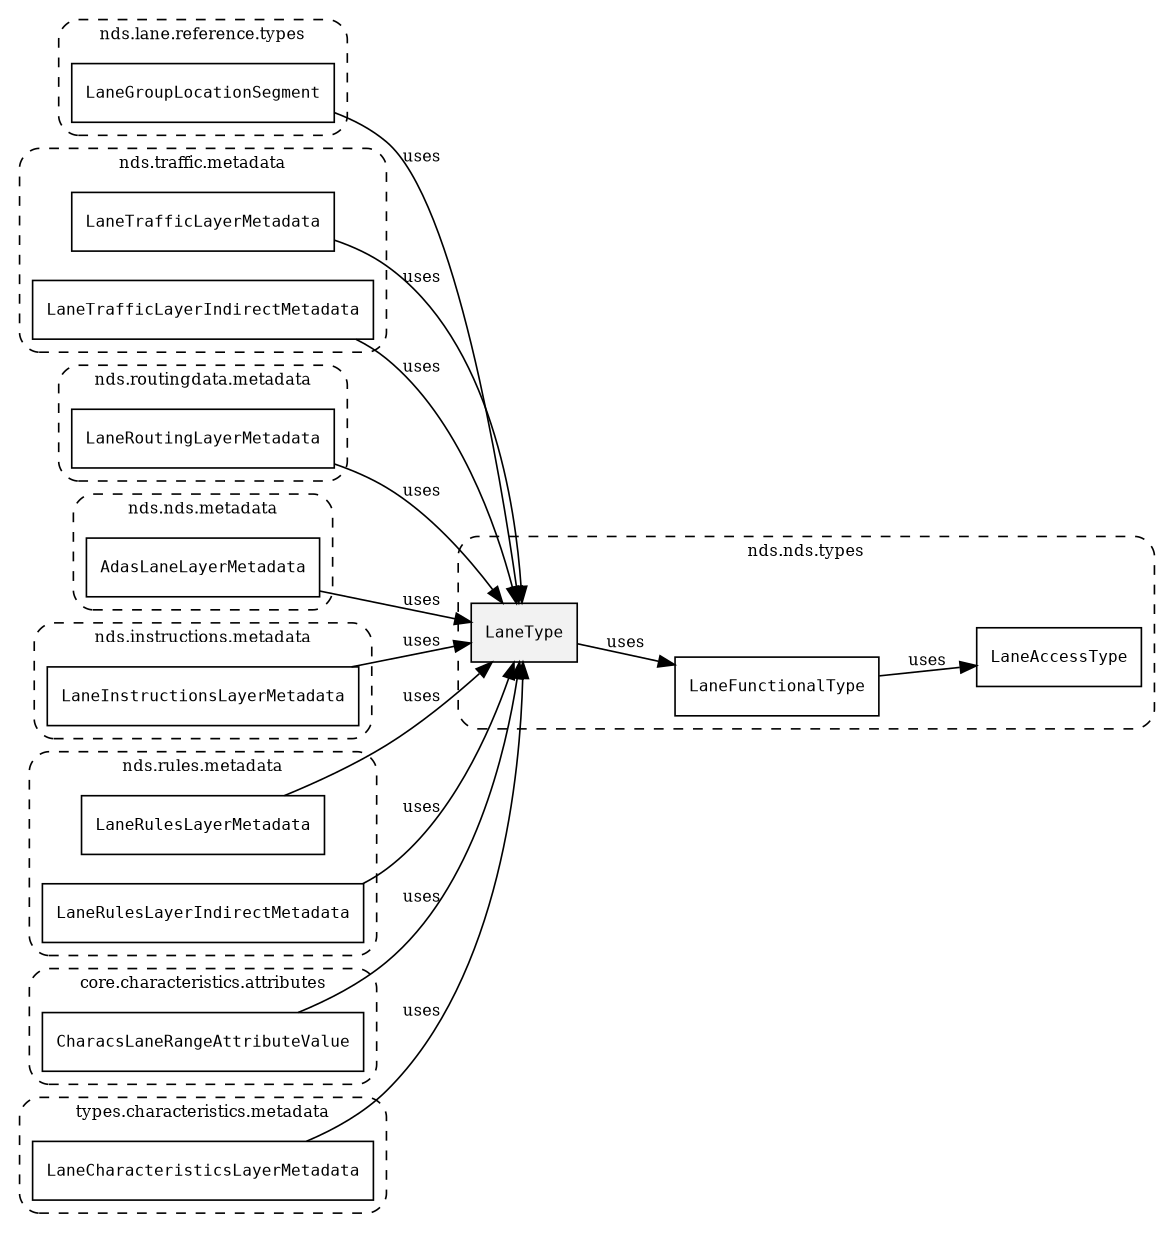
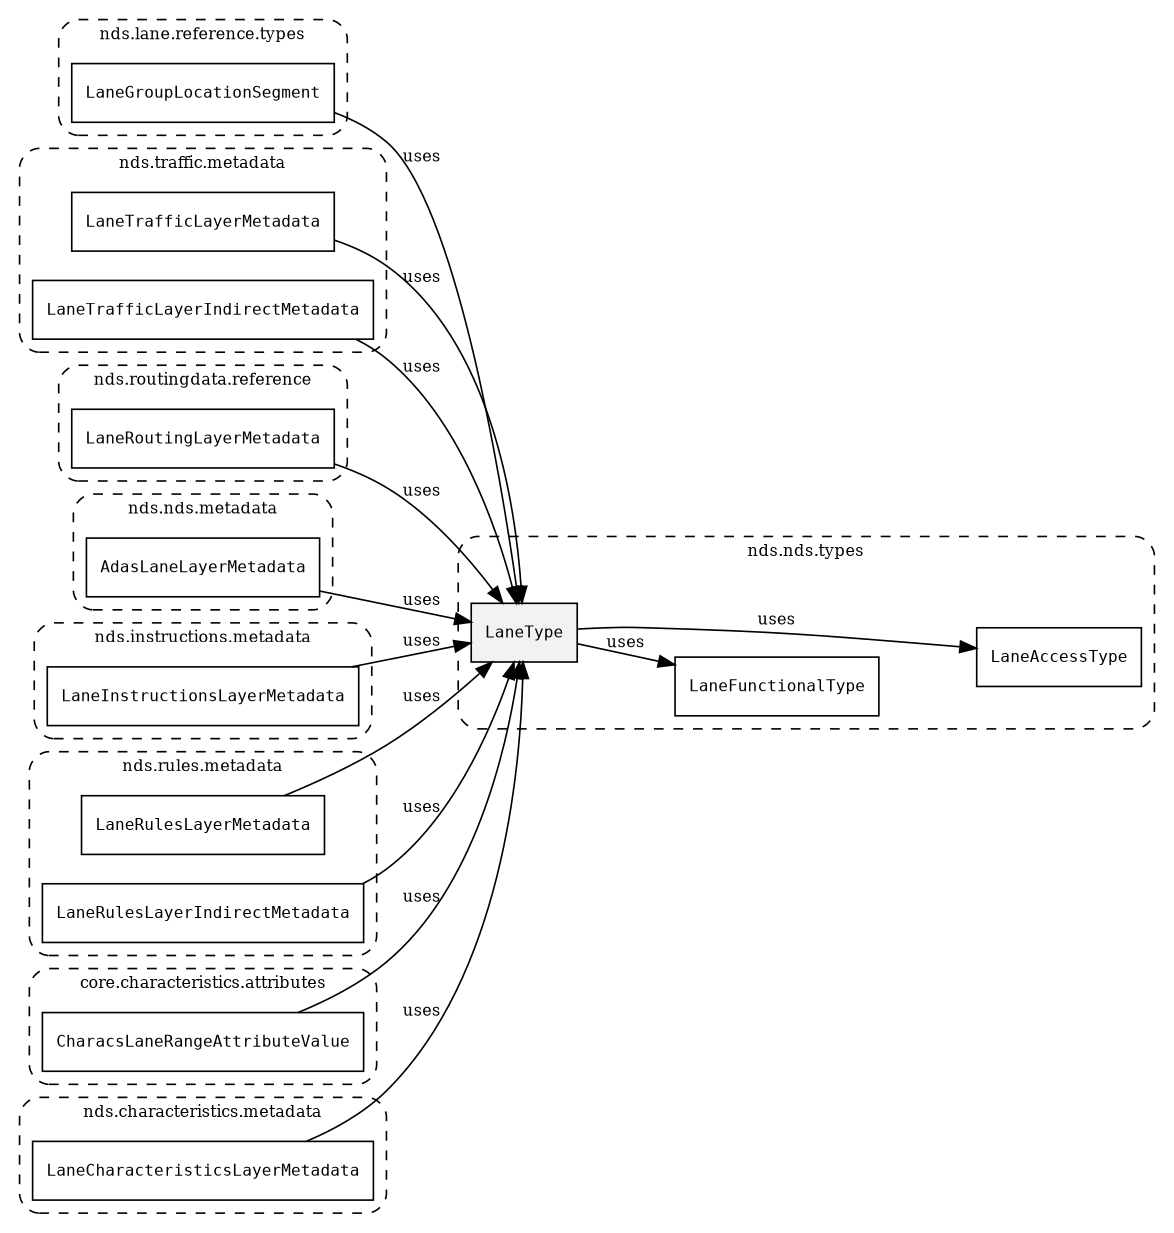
(203, 381) -> (203, 381)
(920, 672) -> (769, 633)
(203, 1113) -> (203, 1113)
